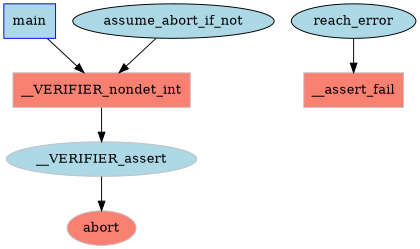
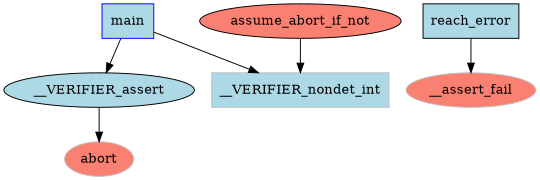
(173, 21) -> (300, 21)
(354, 21) -> (471, 21)
(102, 90) -> (300, 90)
(354, 90) -> (471, 90)
(102, 120) -> (115, 51)
(102, 159) -> (99, 90)
